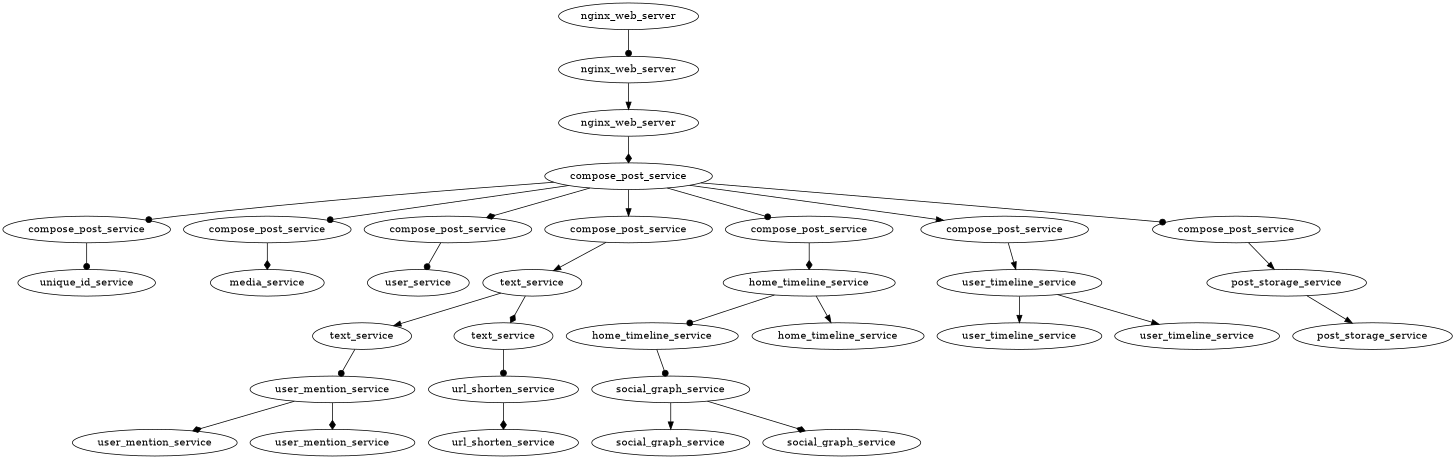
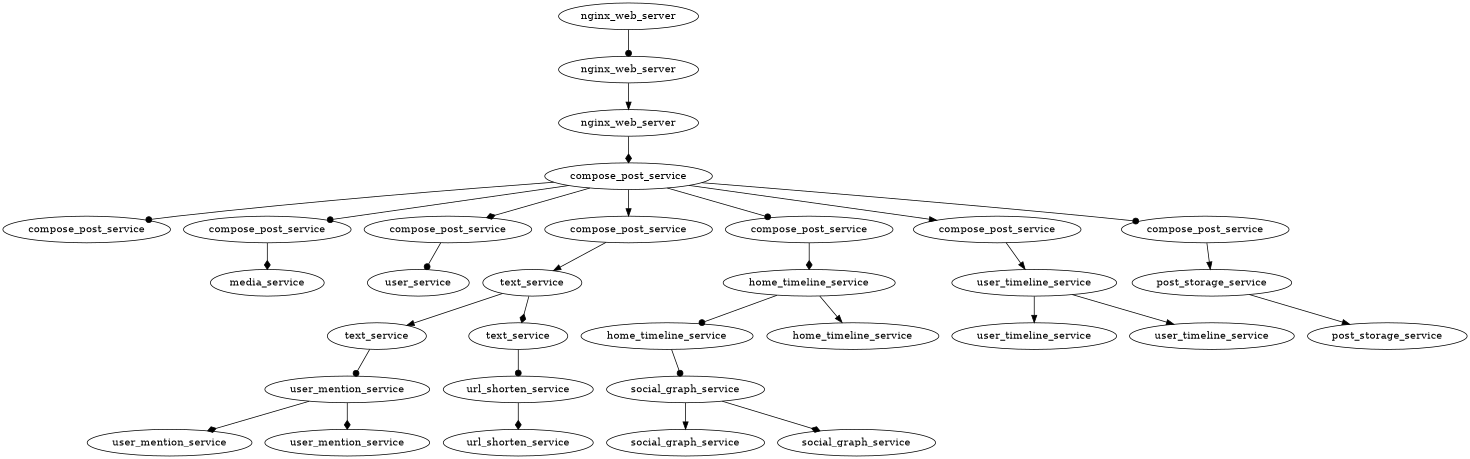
(87, 283) -> none
